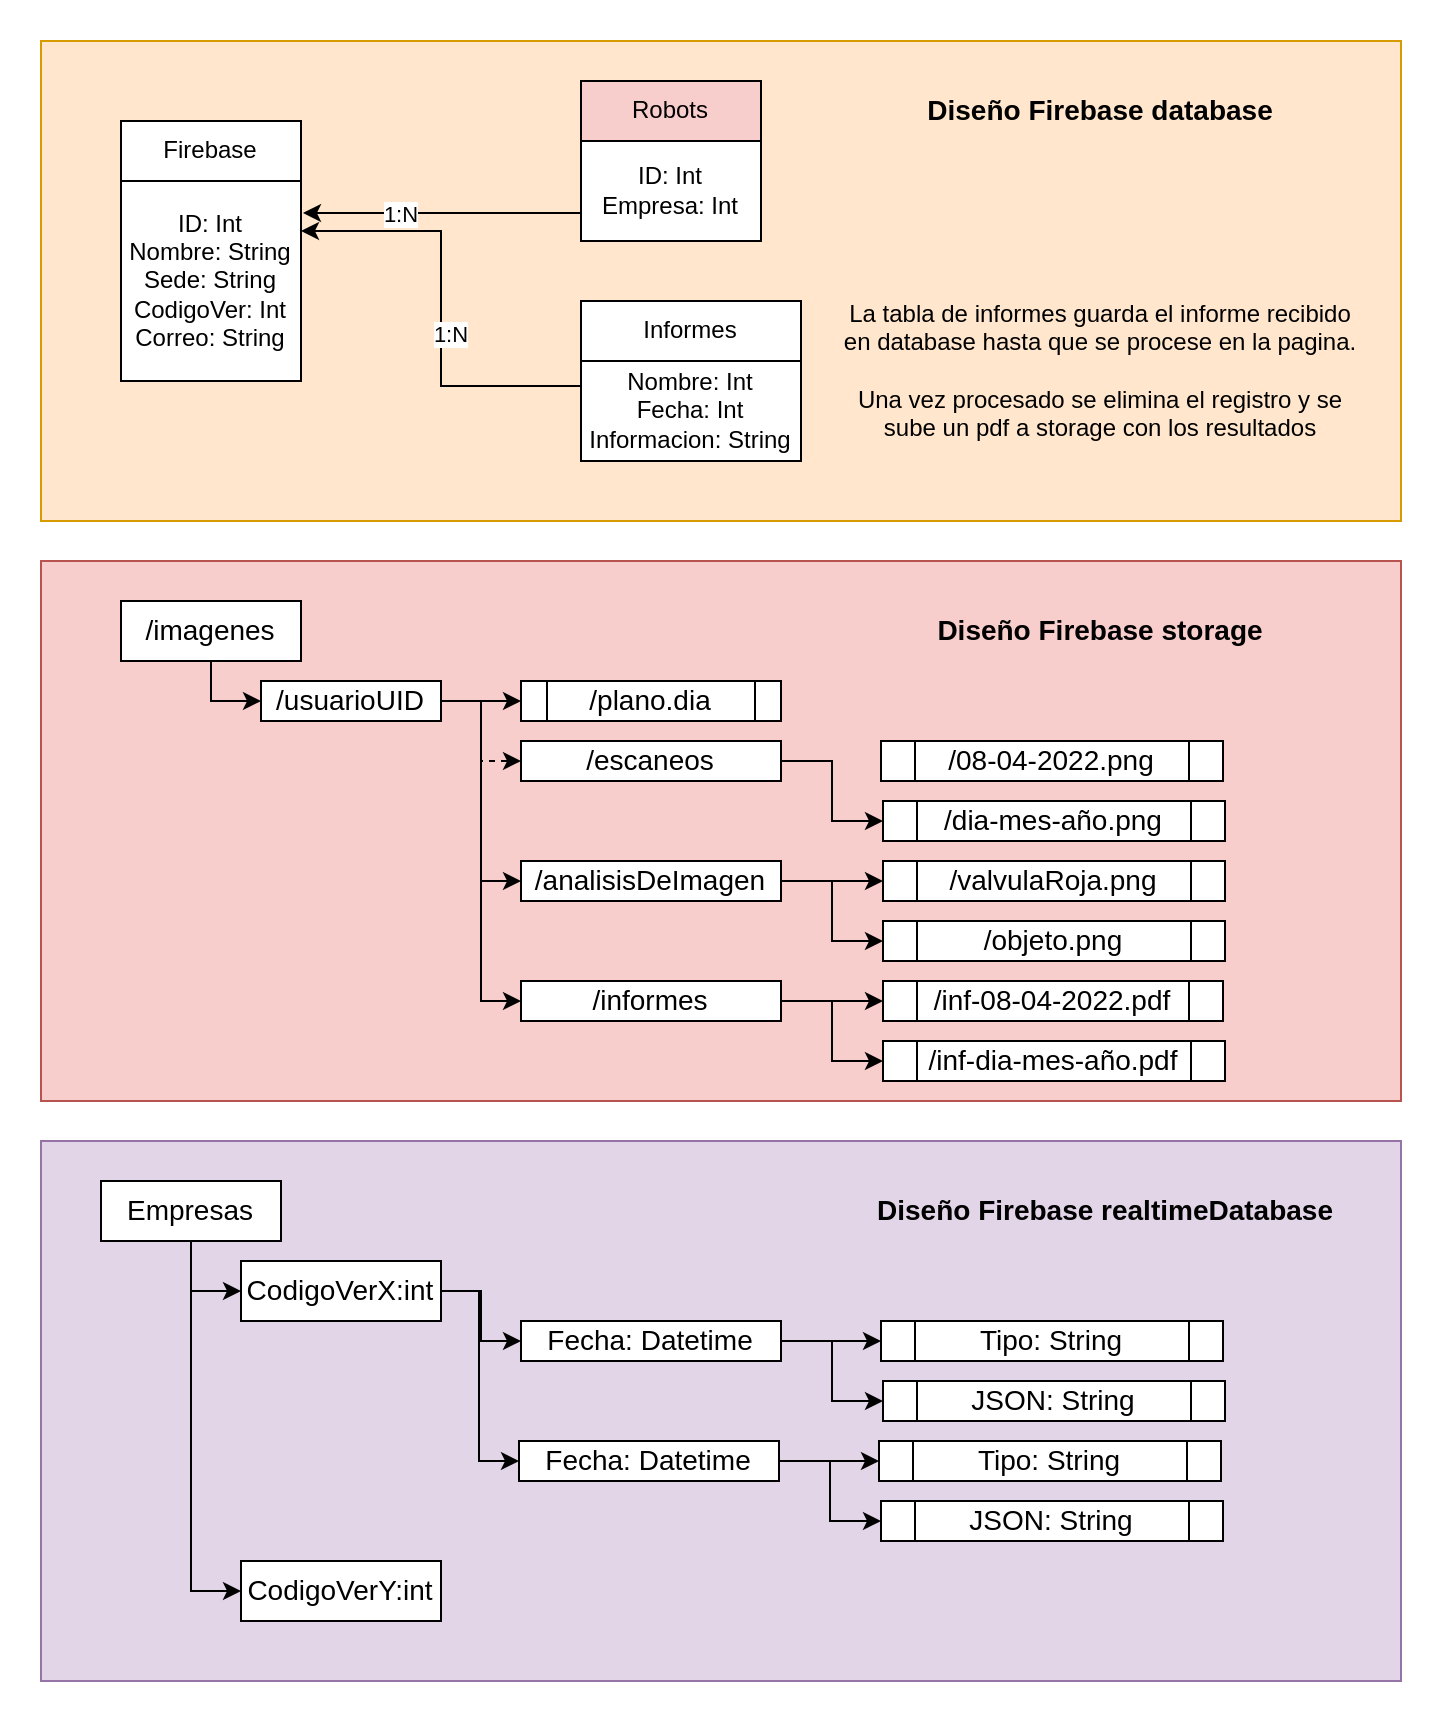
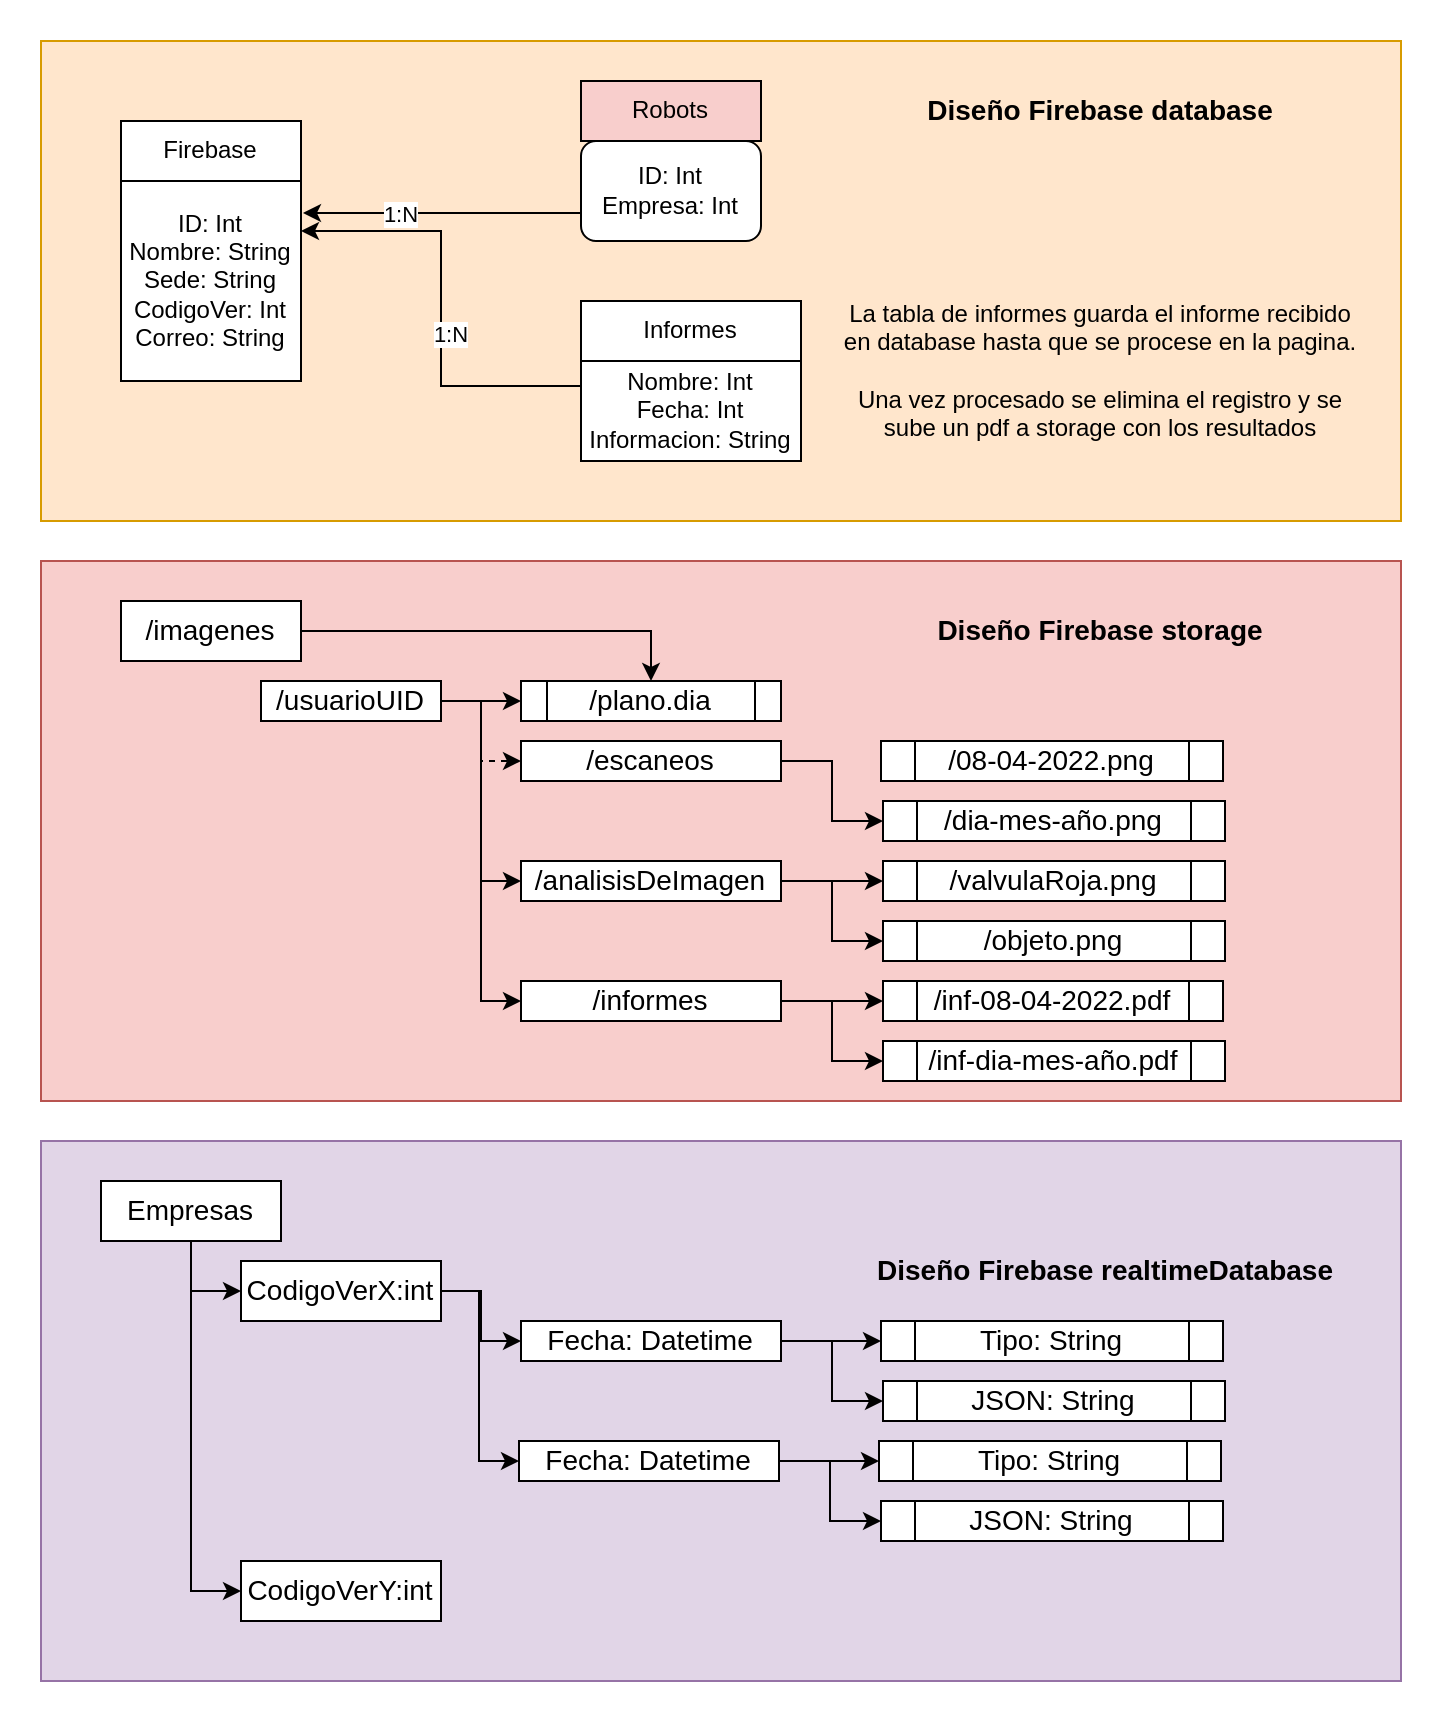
(671, 191) -> (671, 191)
(211, 699) -> (494, 631)
(1106, 1211) -> (1106, 1271)
